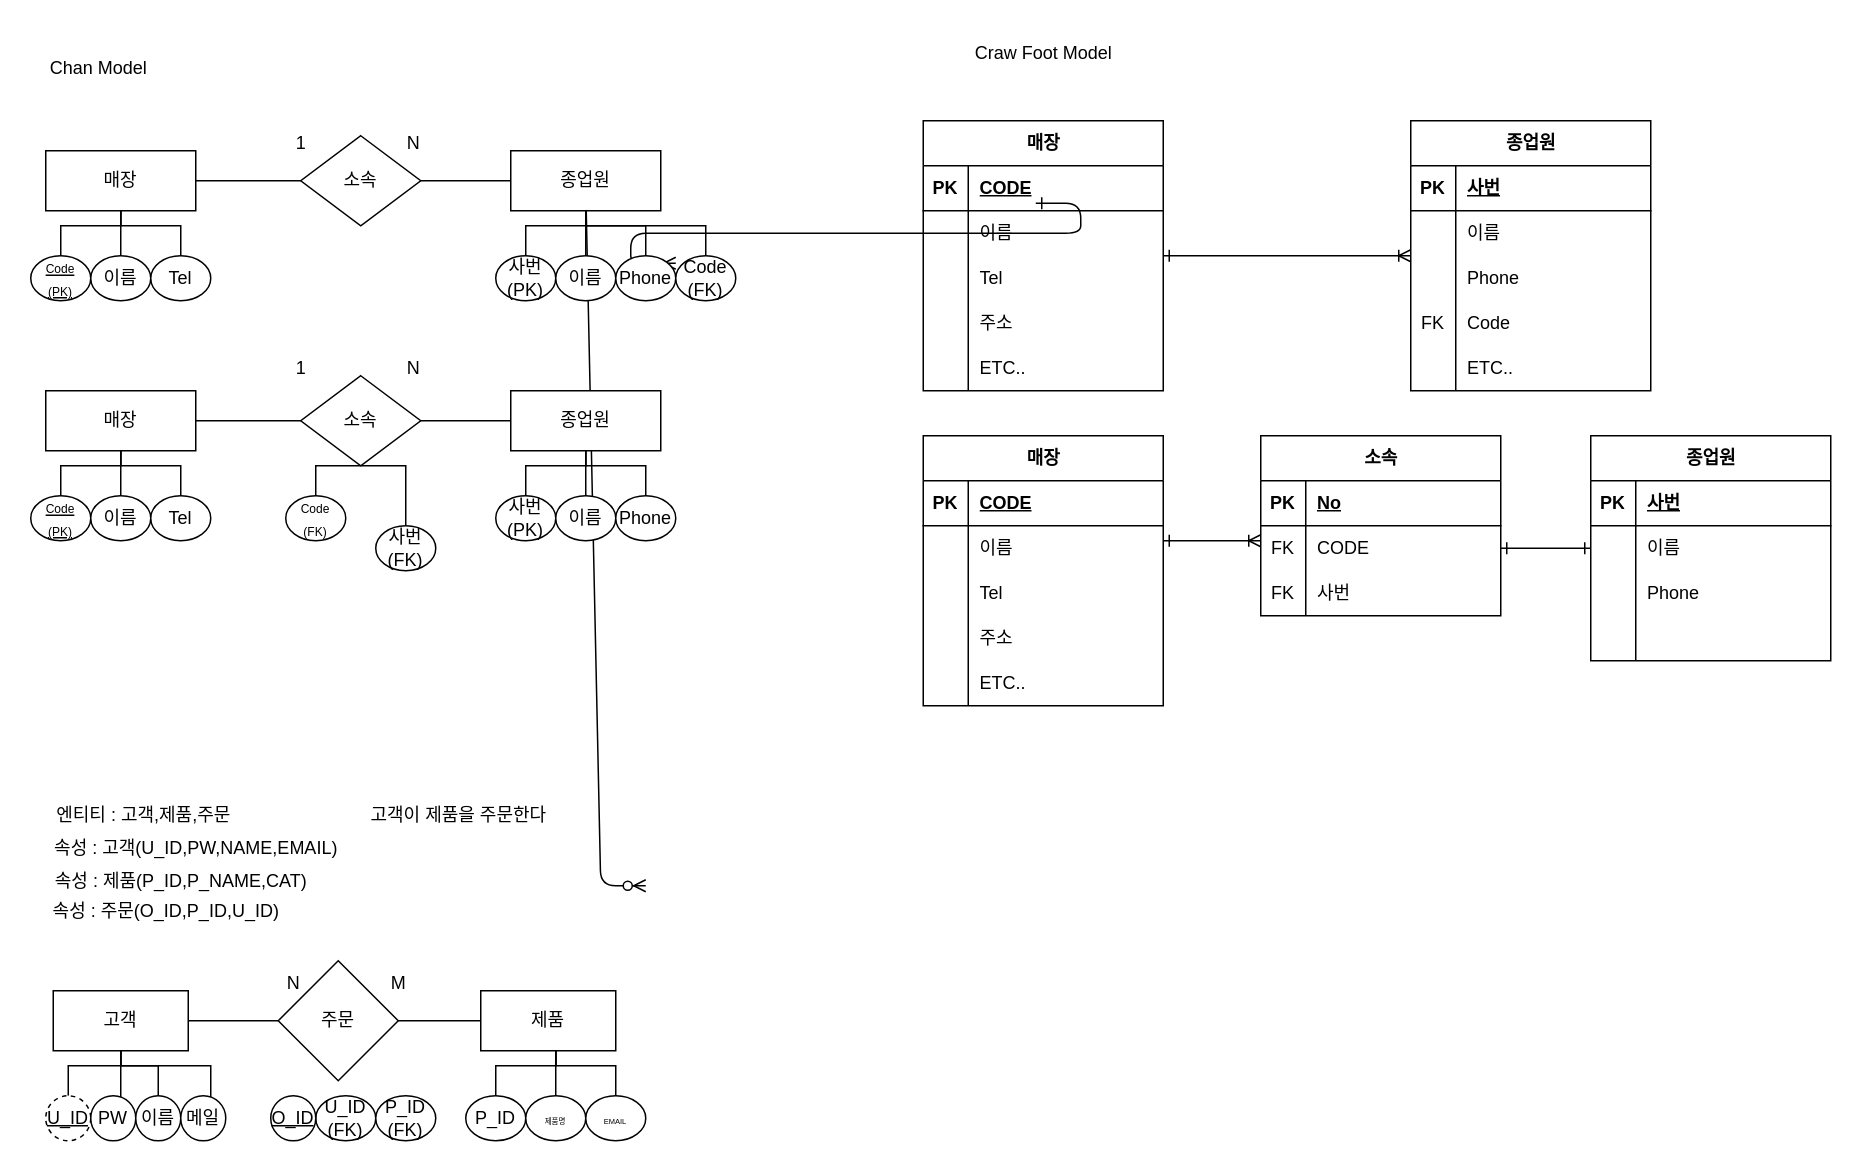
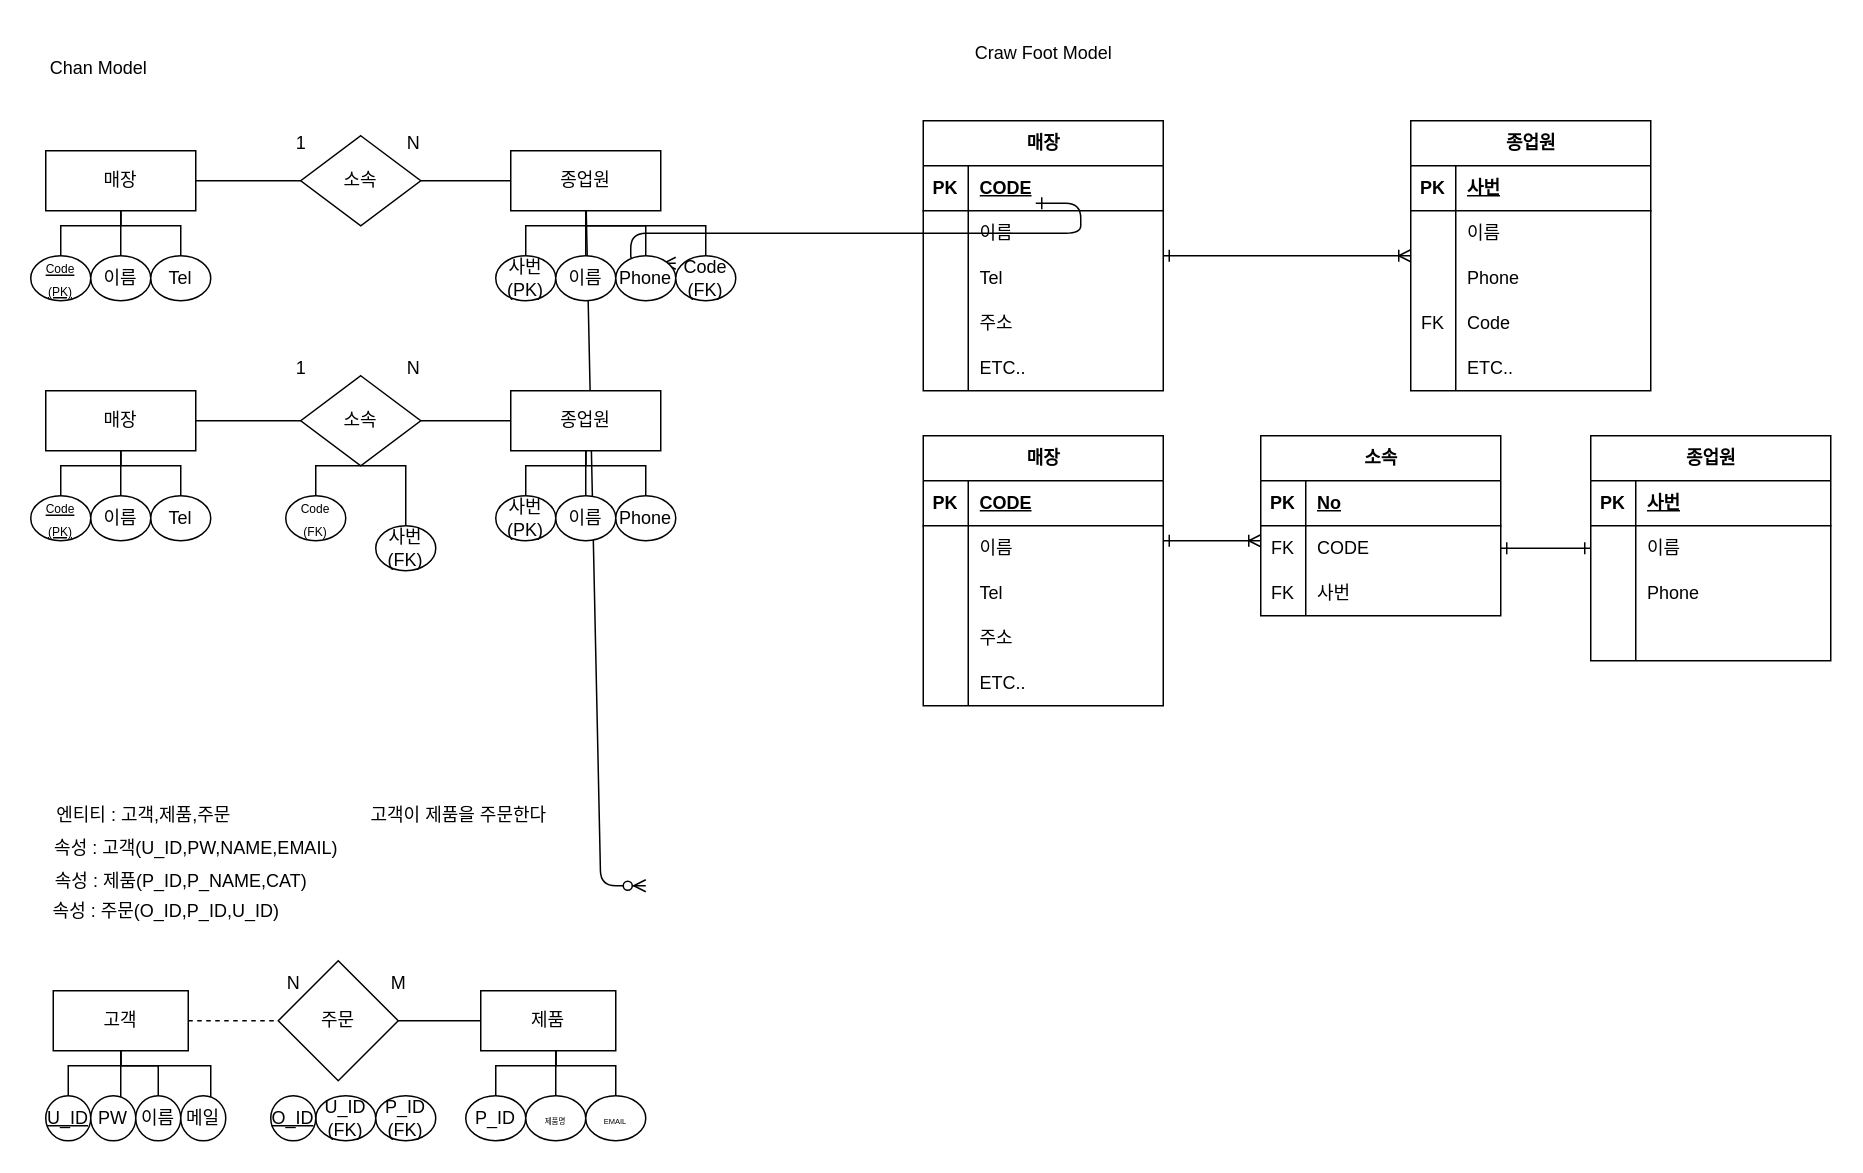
(234, 1021) -> (234, 1021)
(68, 1118) -> (68, 1118)
